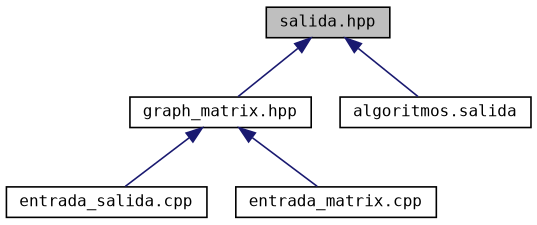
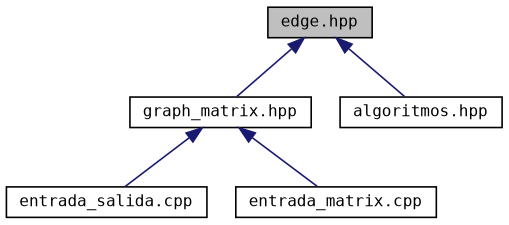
(328, 22) -> (320, 22)
(436, 112) -> (421, 112)
